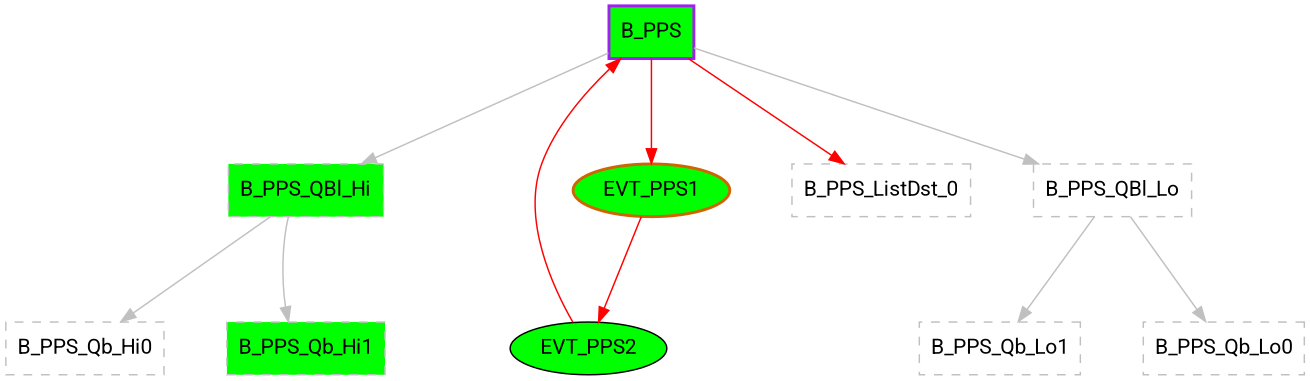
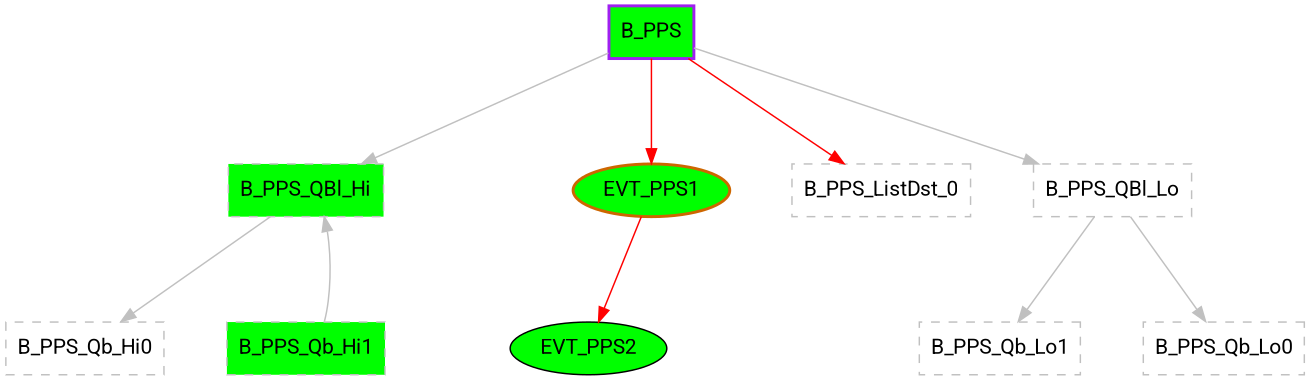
(536, 188) -> none
(283, 262) -> (330, 277)
